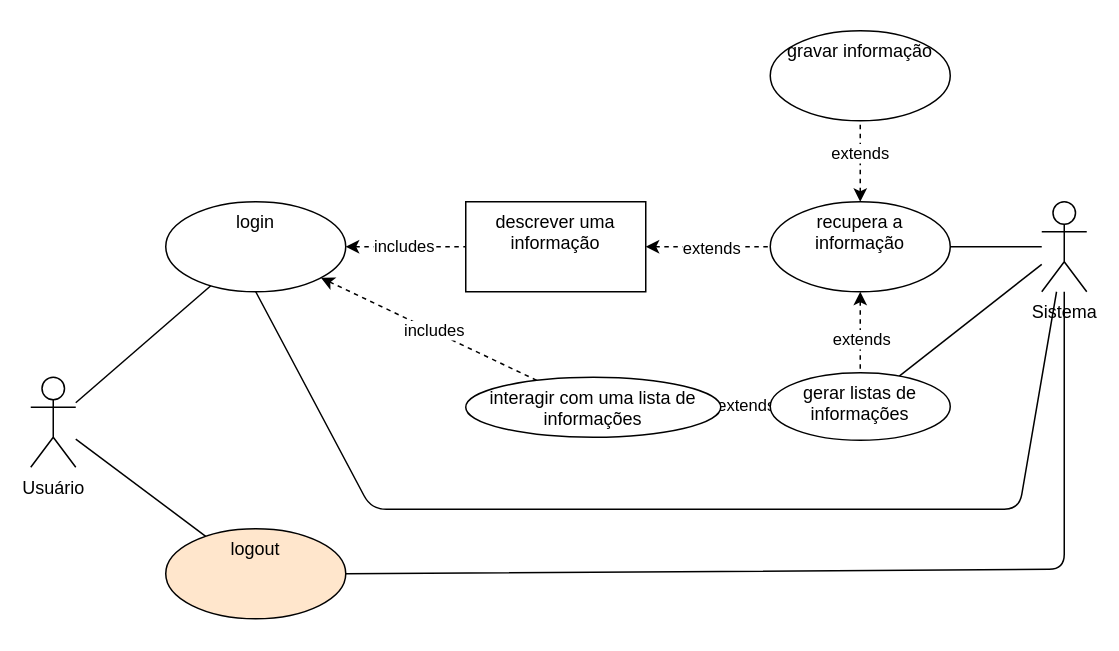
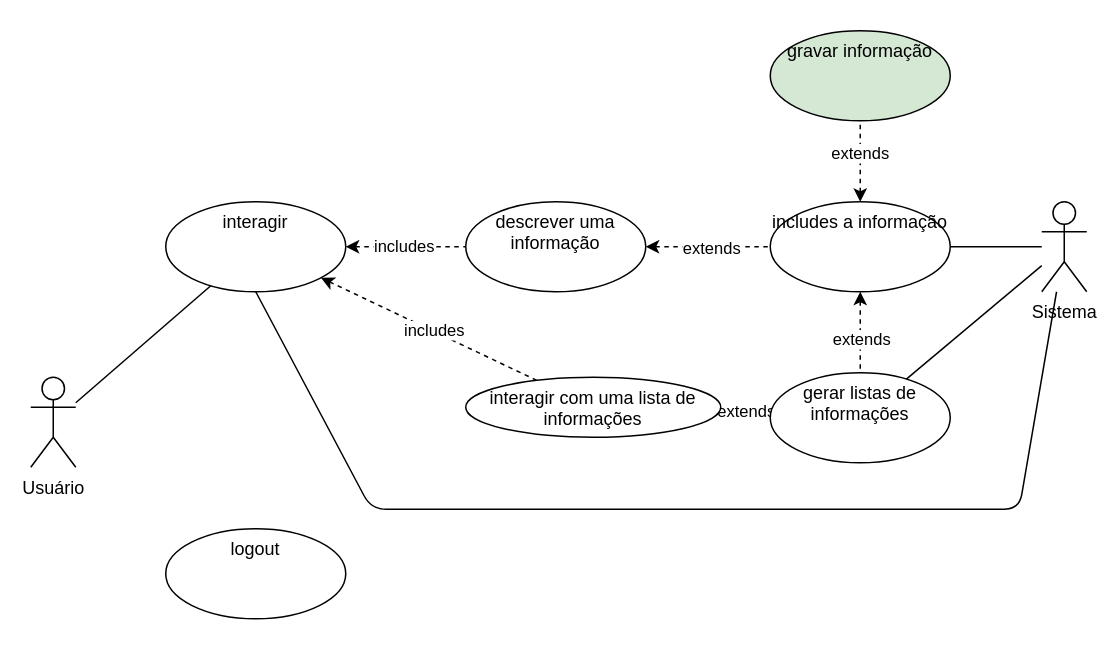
(860, 76) -> (860, 76)
(256, 223) -> (256, 223)
(860, 234) -> (860, 234)
(556, 247) -> (556, 247)
(860, 407) -> (860, 418)
(141, 488) -> none
(839, 571) -> none
(256, 574) -> (256, 574)
